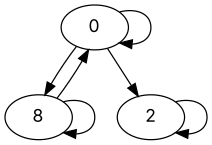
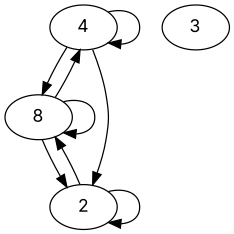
(95, 27) -> (84, 27)
none -> (196, 27)
none -> (51, 158)
none -> (71, 166)
